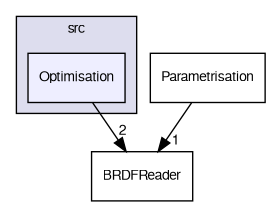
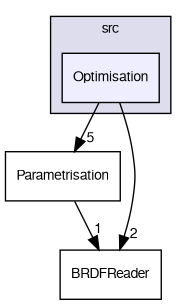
none -> (89, 122)
